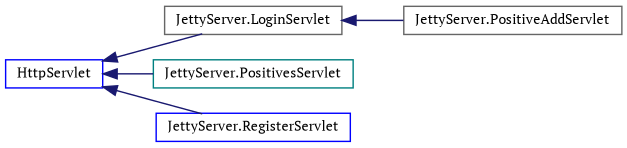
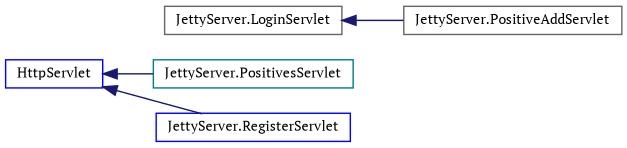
(159, 45) -> none
